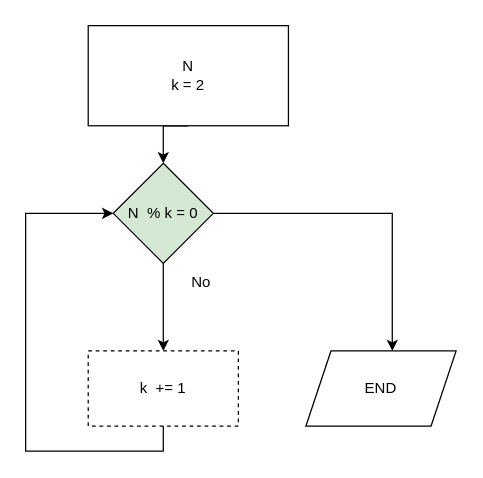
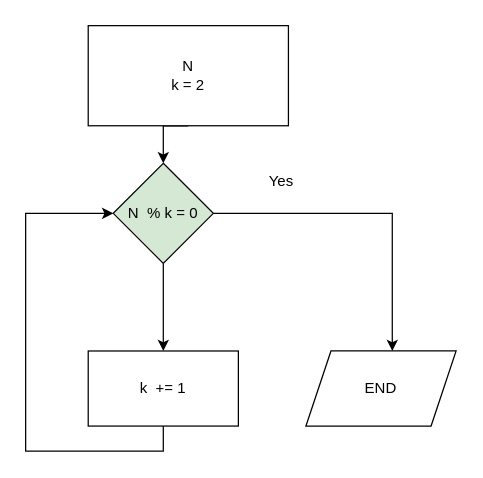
none -> (281, 182)
(201, 282) -> none
(163, 388) -> (163, 388)
